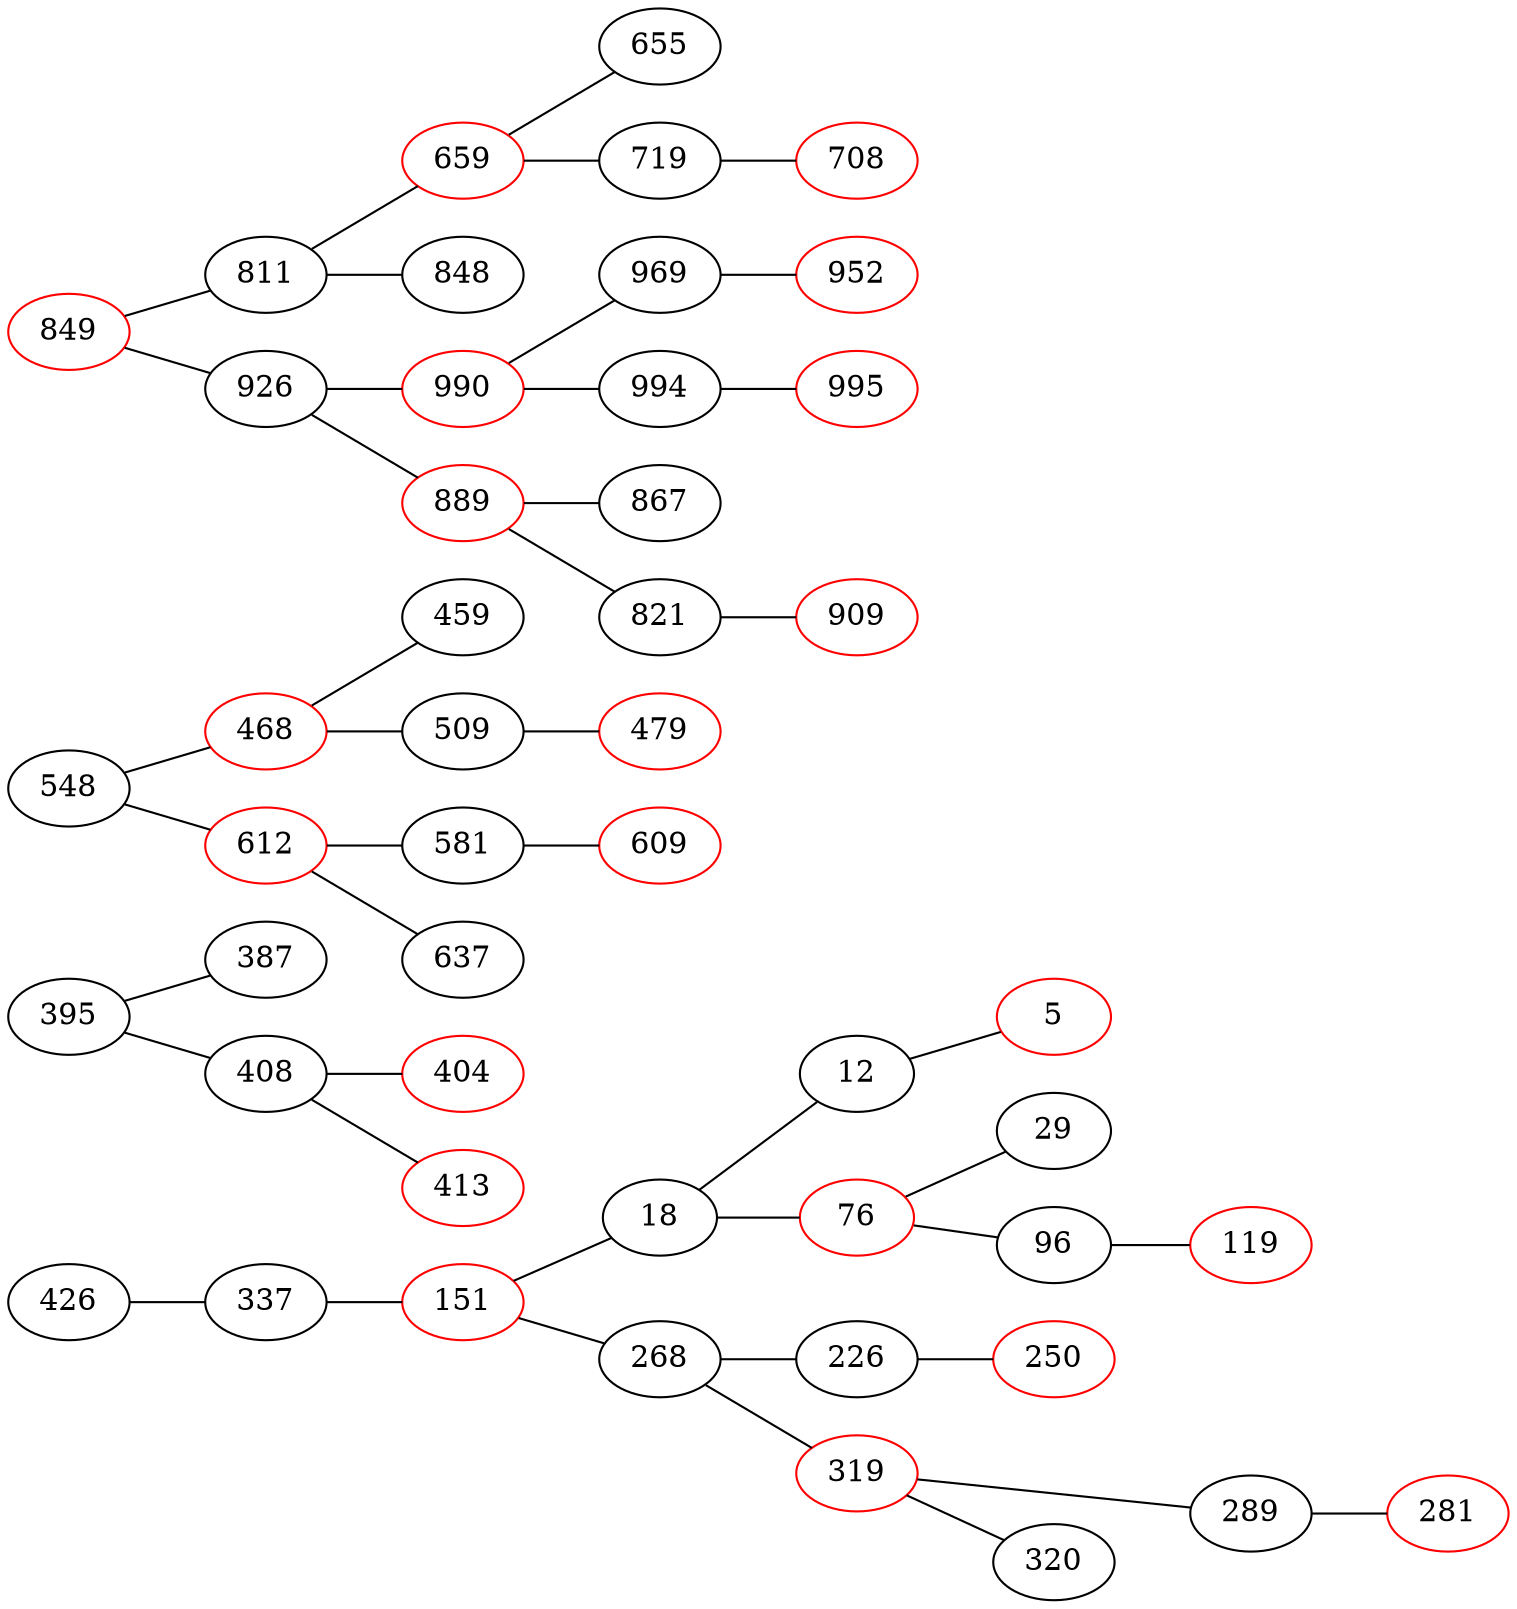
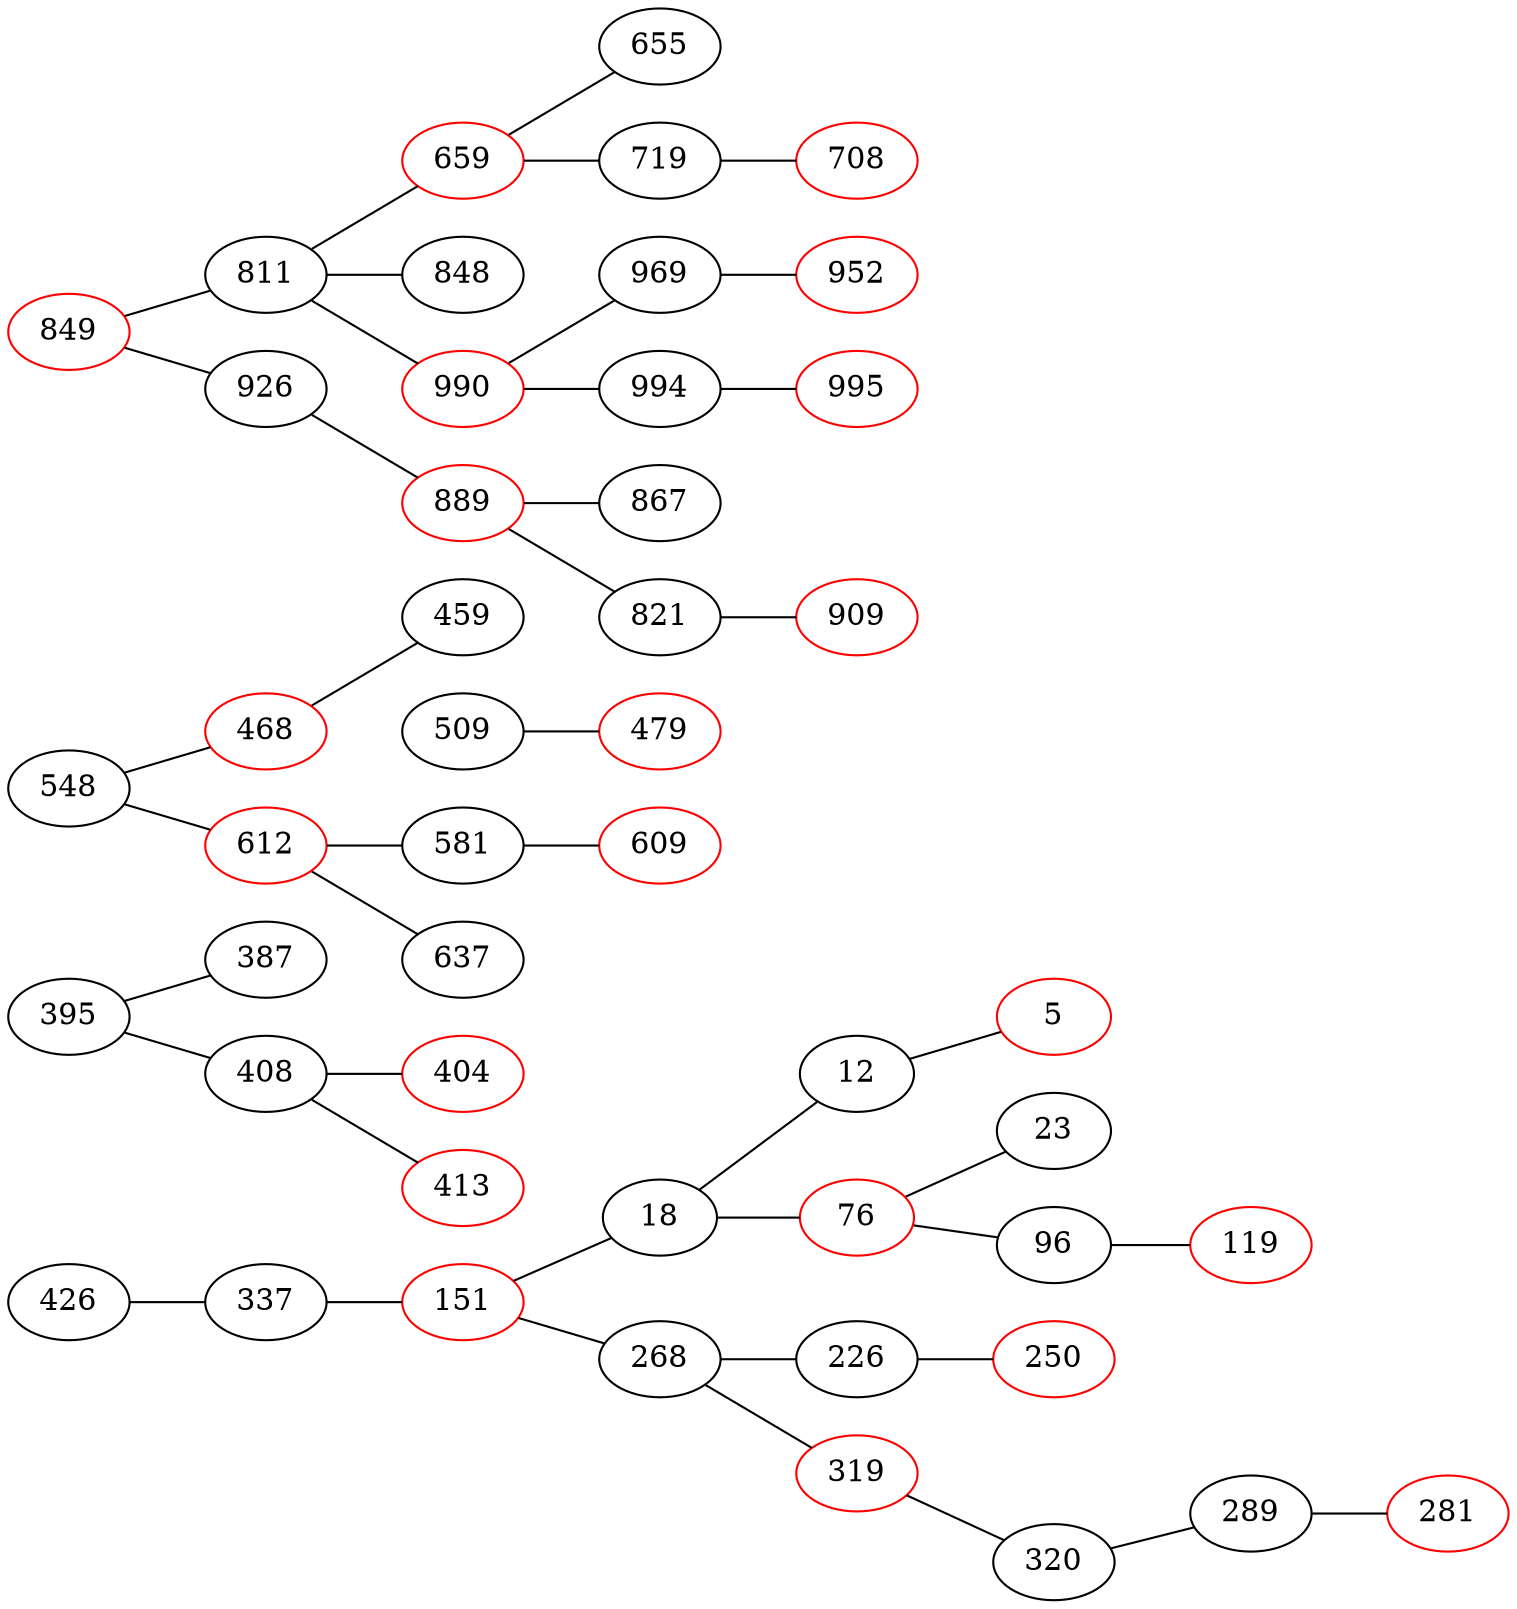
(365, 389) -> (365, 332)
(365, 731) -> none
(1054, 1131) -> (1054, 1131)
(1054, 1493) -> (1152, 1538)
